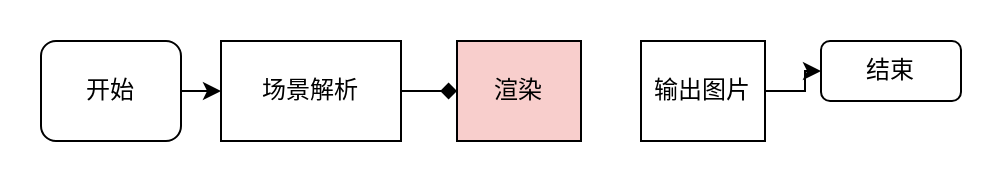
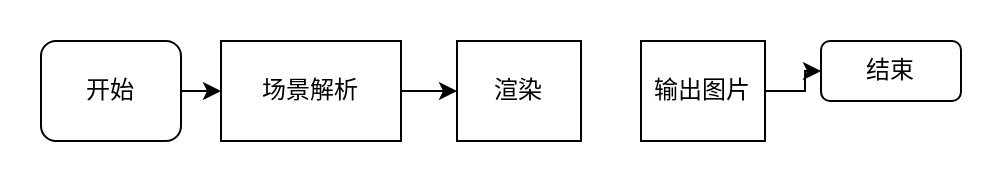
(440, 91) -> (441, 91)
(519, 91) -> (519, 91)
